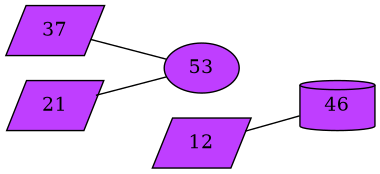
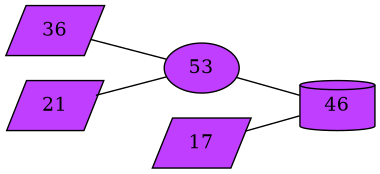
(55, 31) -> (55, 31)
none -> (268, 86)
(202, 143) -> (202, 143)
